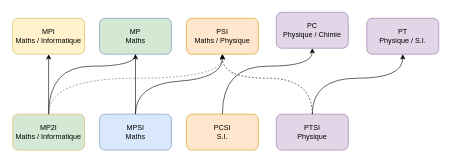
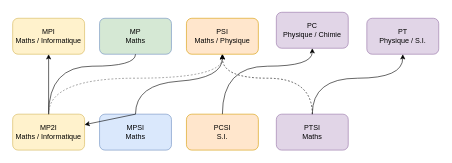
(135, 81) -> (110, 120)
(48, 132) -> (48, 132)
(312, 132) -> (312, 132)
